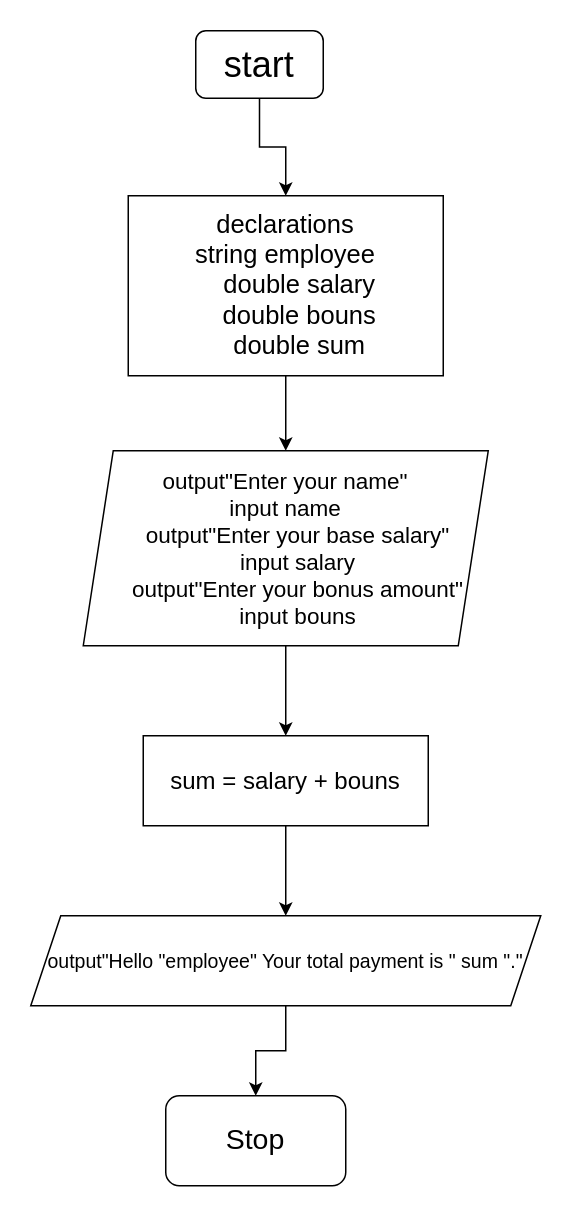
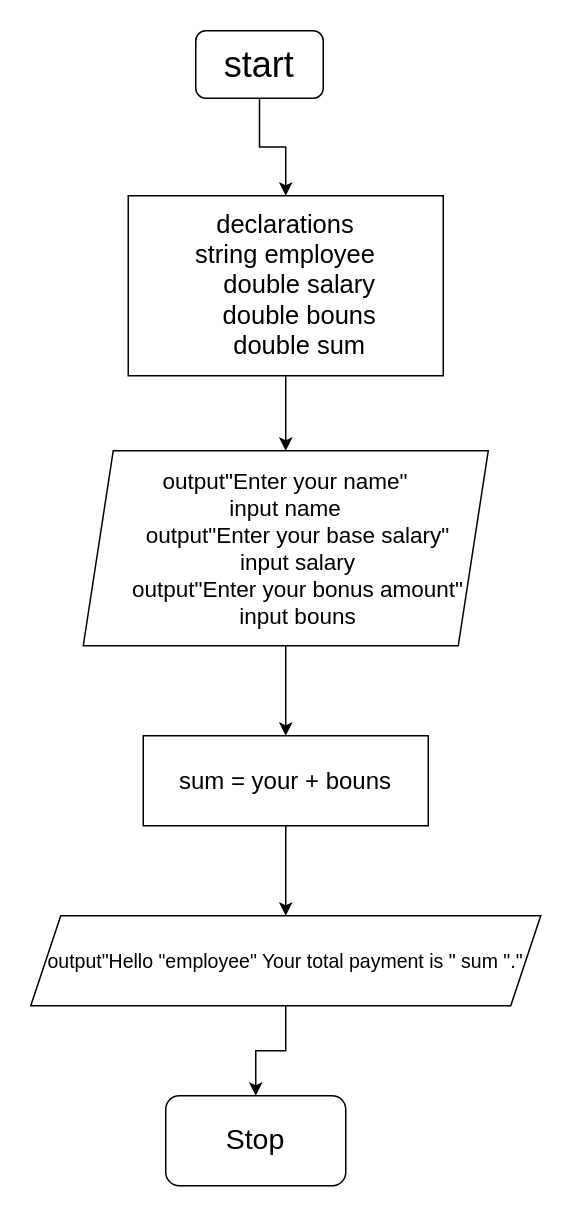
(286, 781) -> (286, 781)
